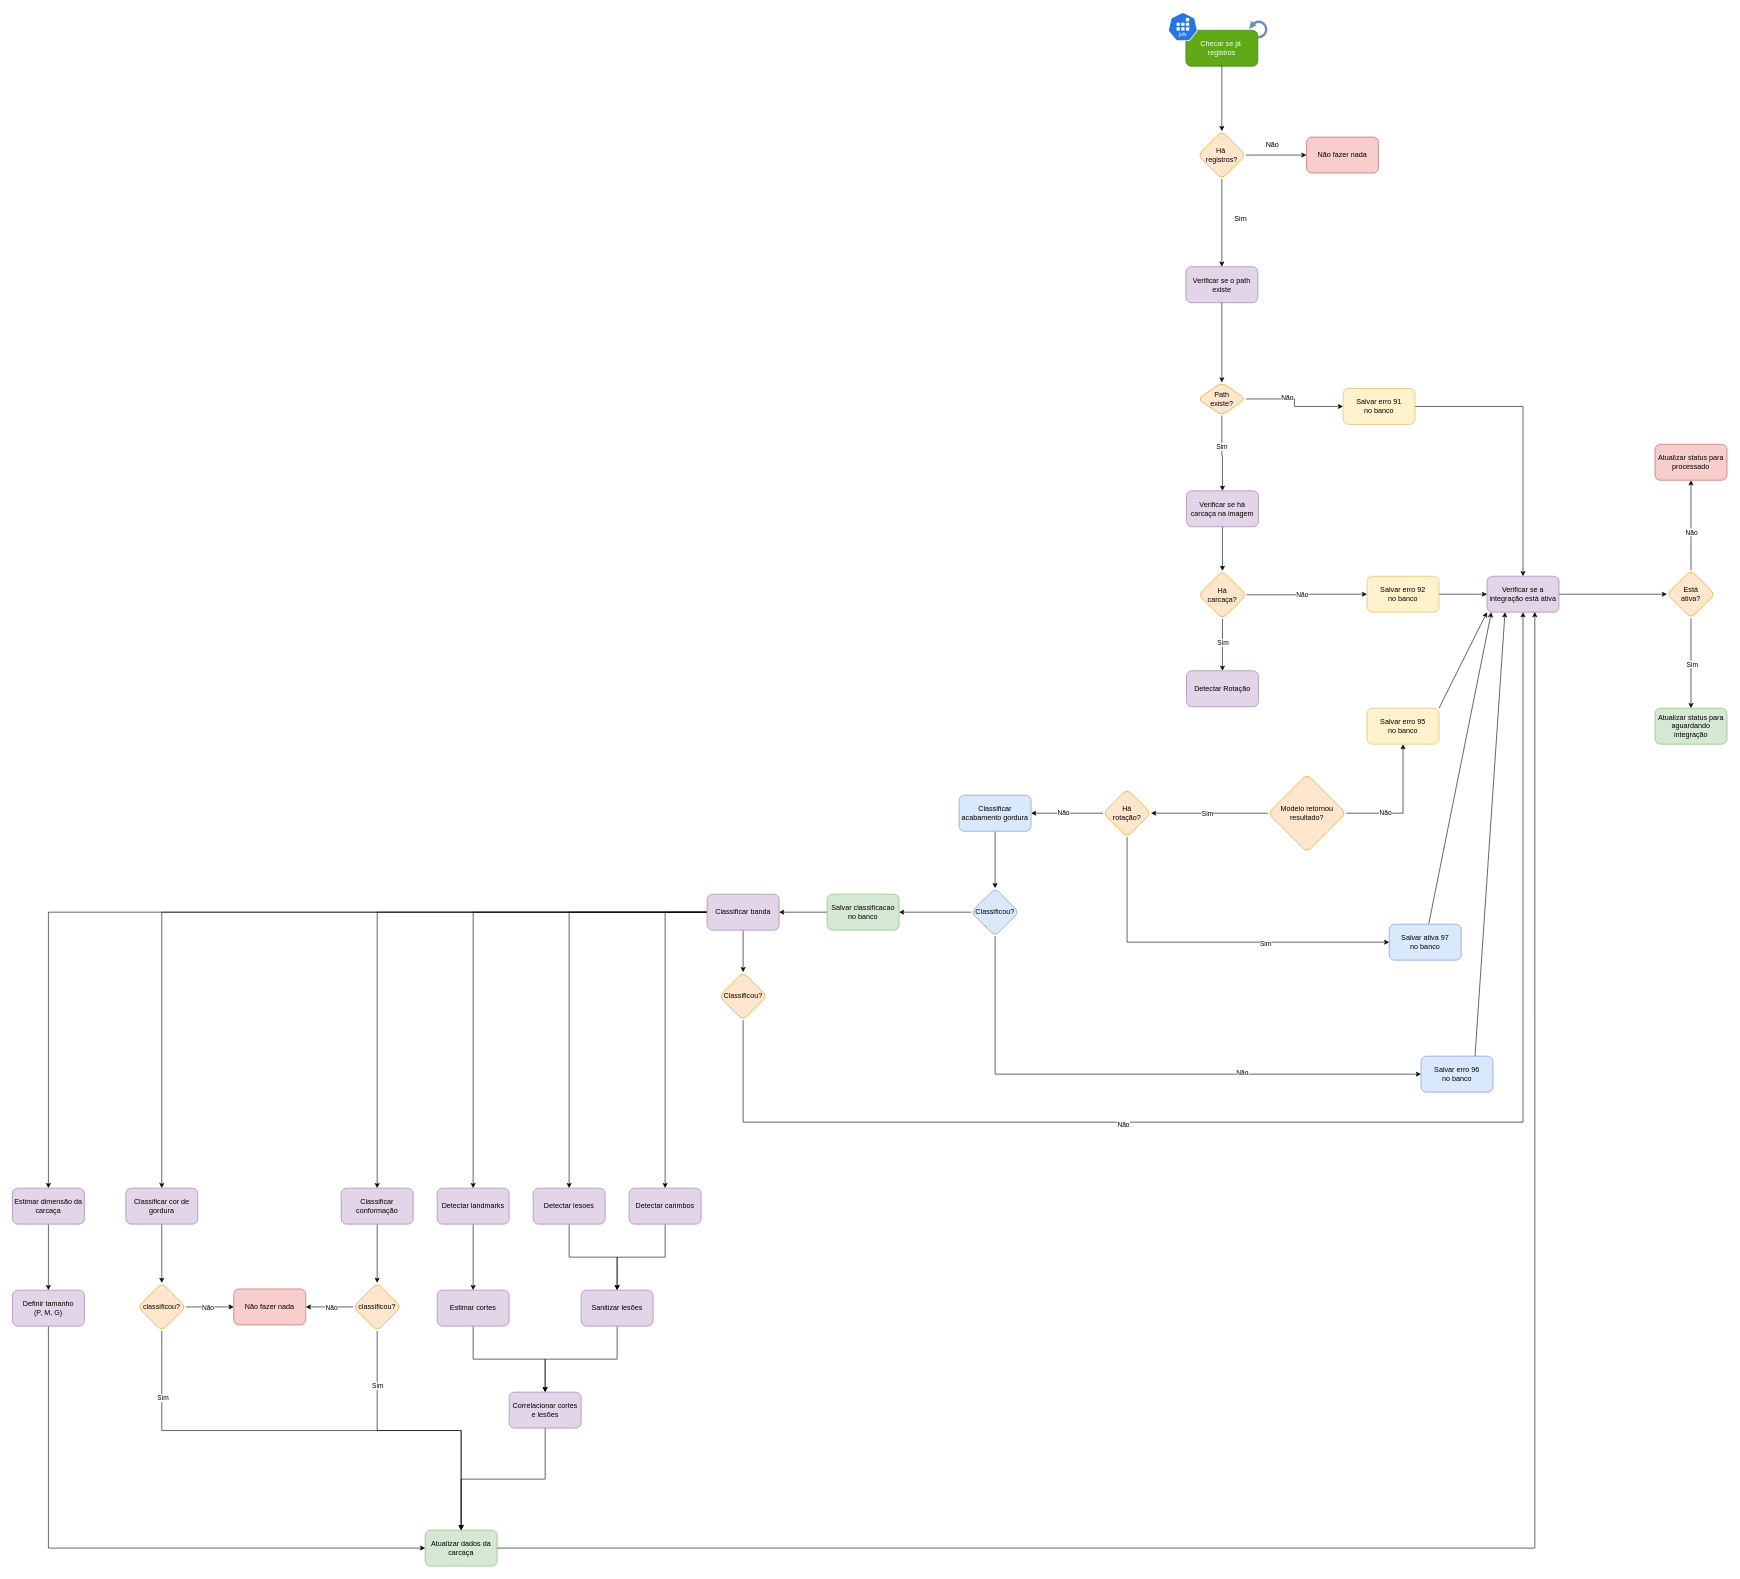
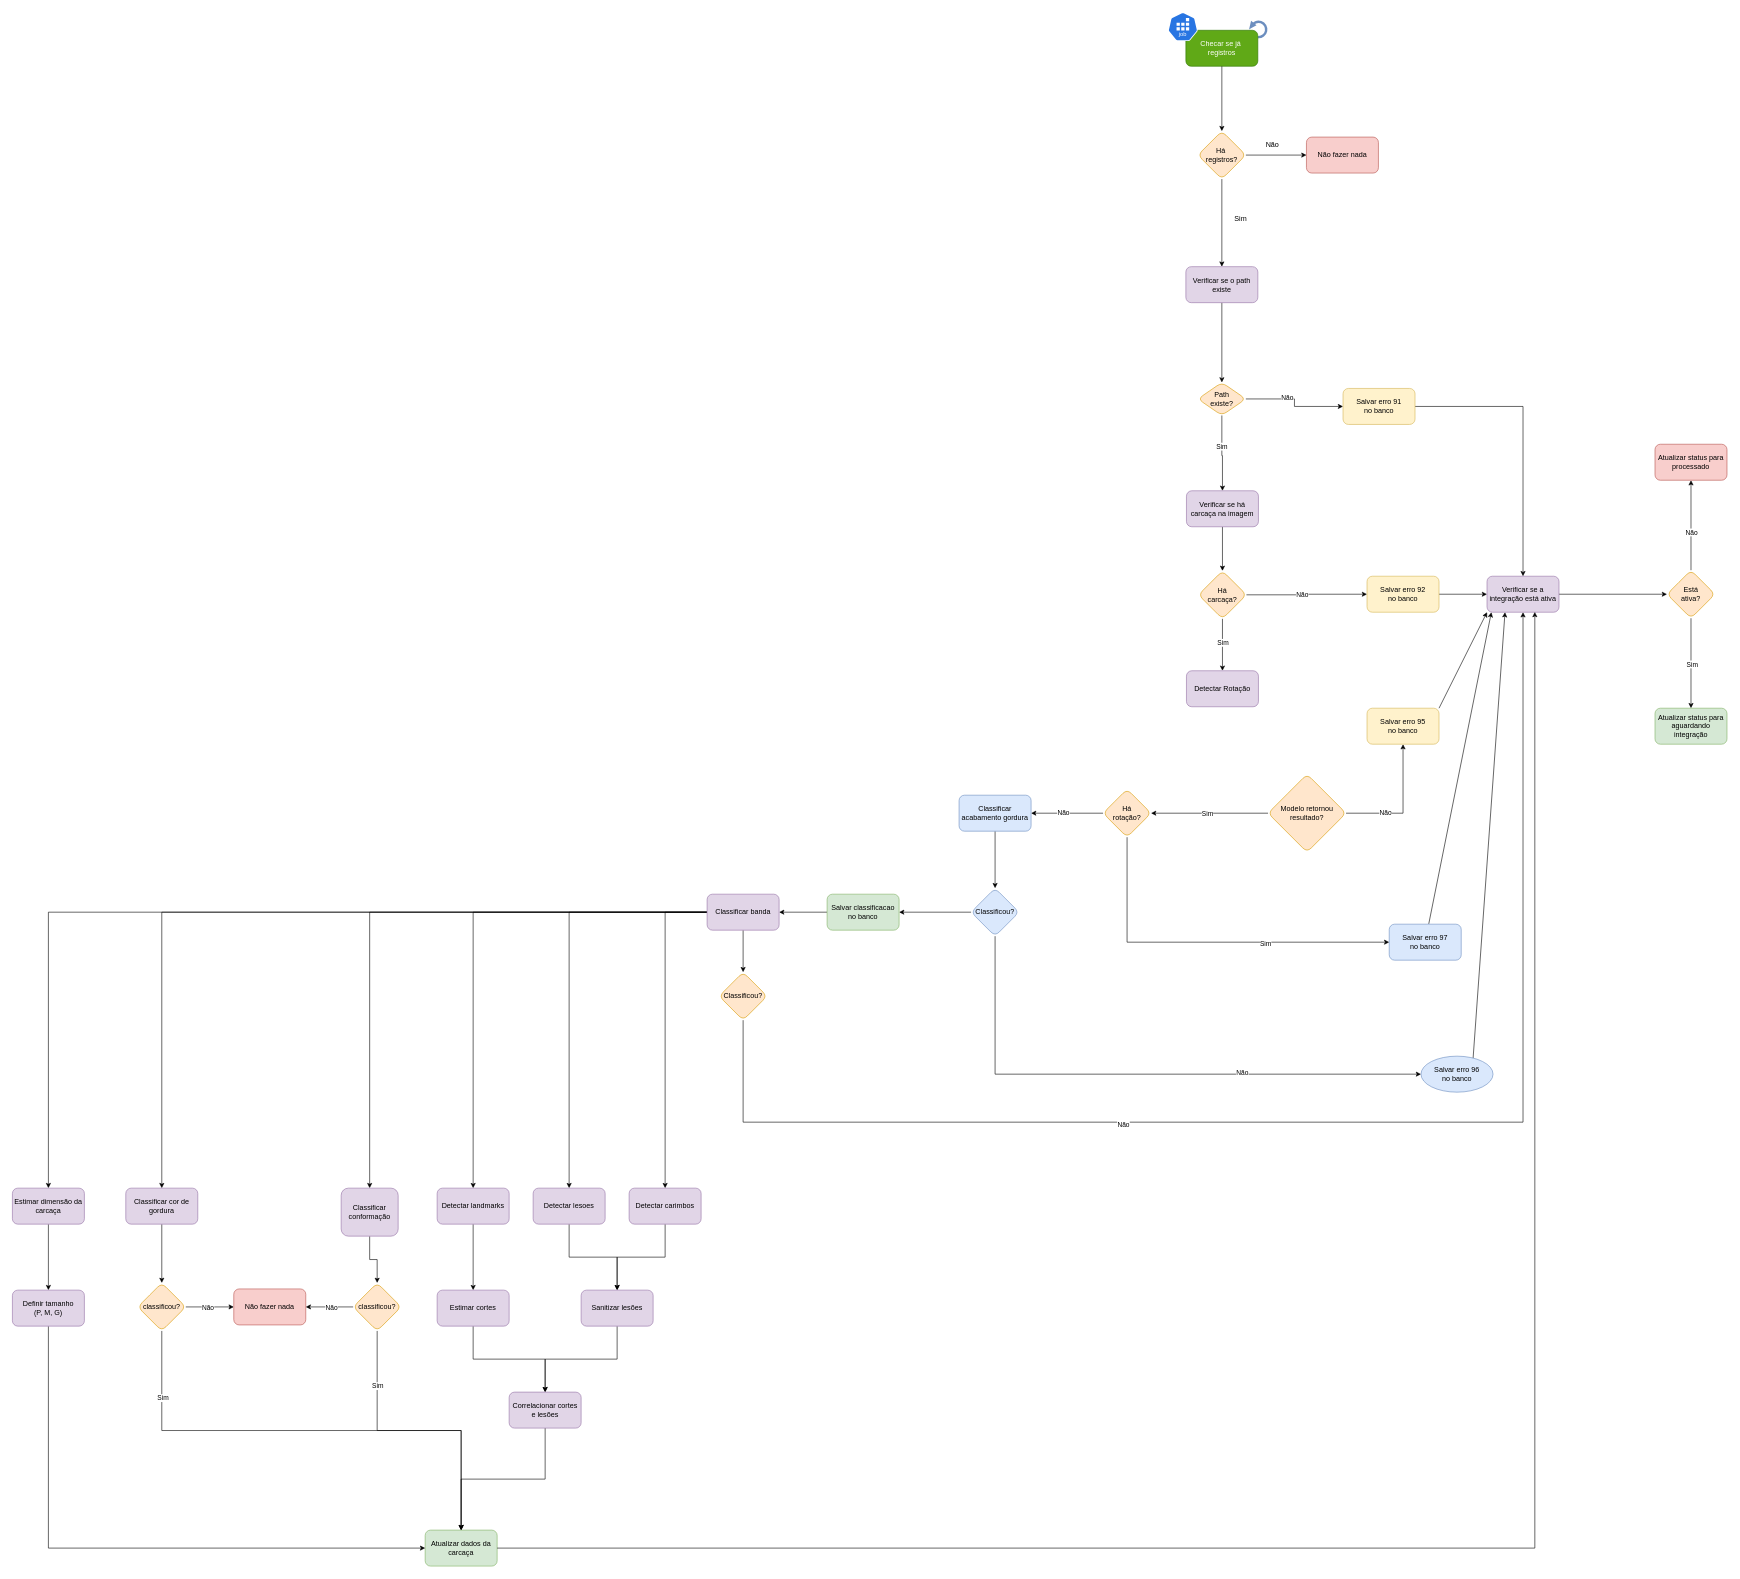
(1425, 942) -> (1425, 942)
(1457, 1074) -> (1457, 1074)
(377, 1206) -> (370, 1212)
